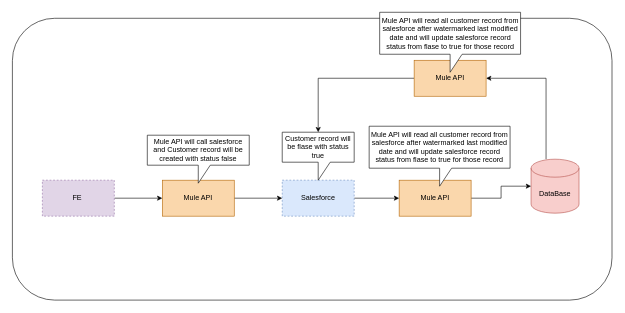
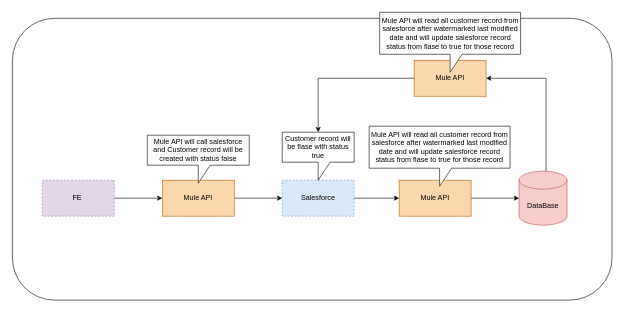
(555, 186) -> (543, 198)
